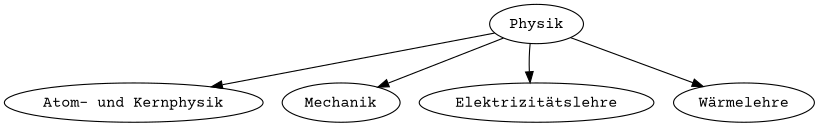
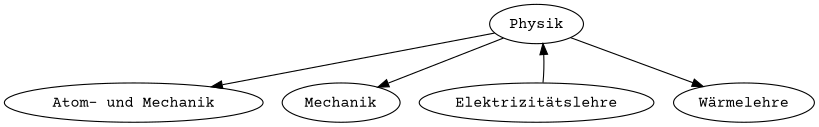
(529, 58) -> (544, 69)
(134, 103) -> (134, 103)
